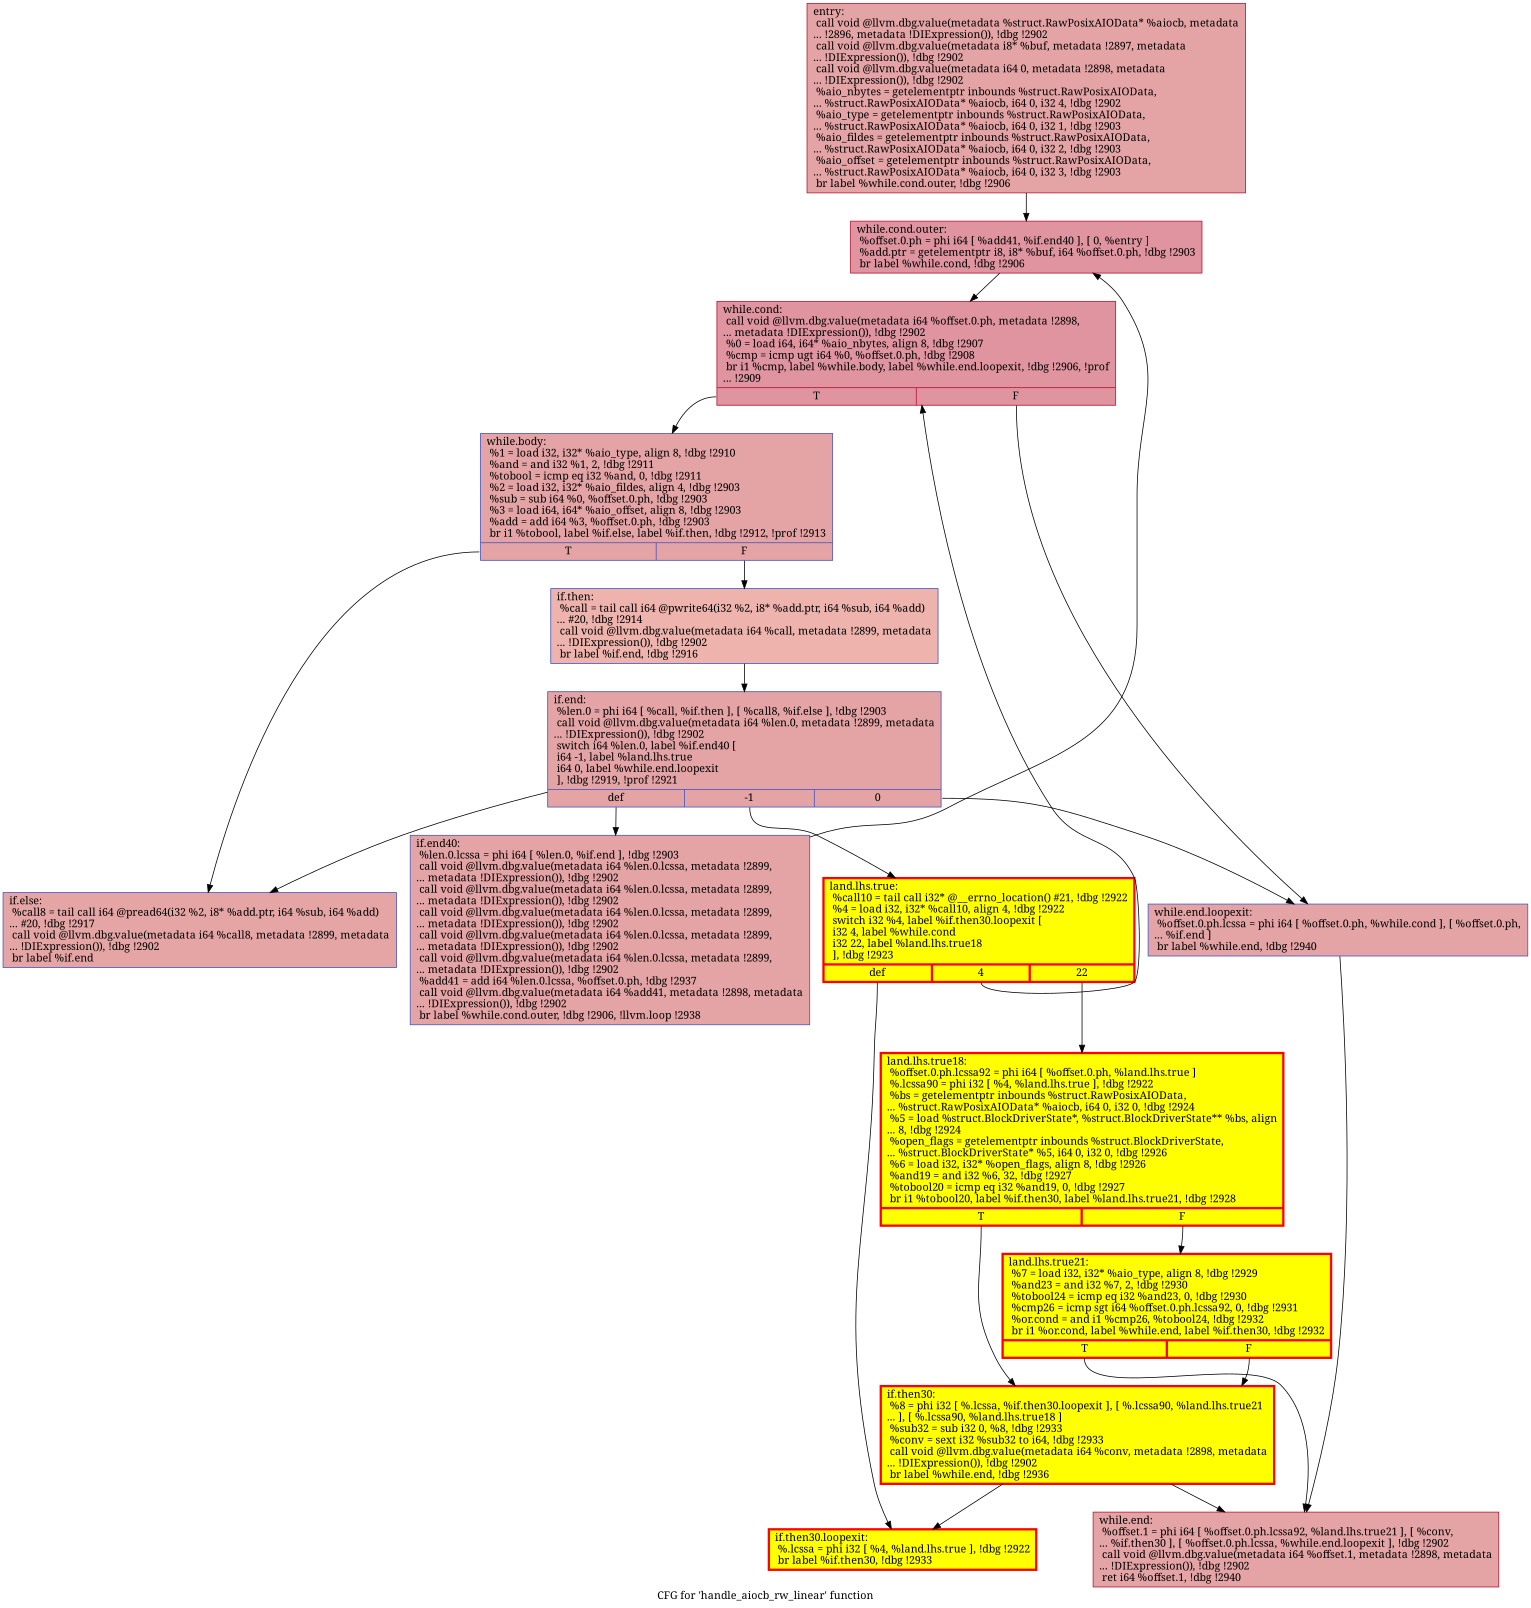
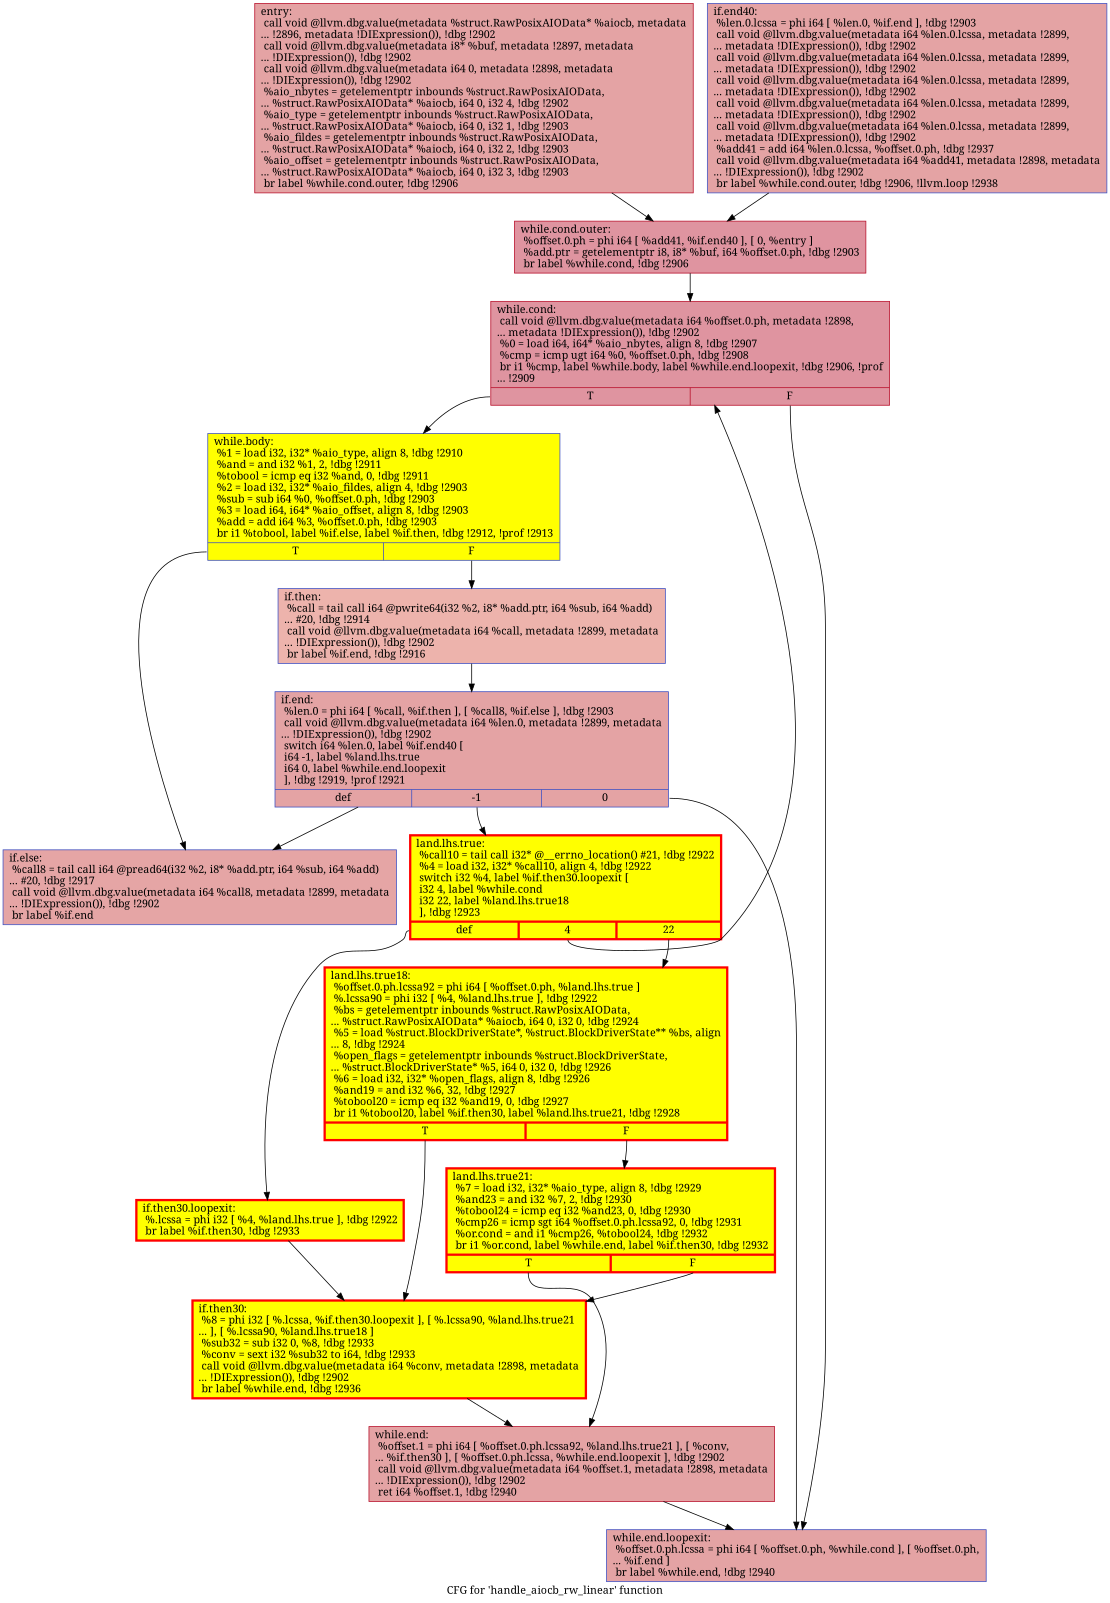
(657, 497) -> (384, 497)
(616, 817) -> none
(1346, 1232) -> (695, 1514)
(971, 1504) -> (314, 1268)
